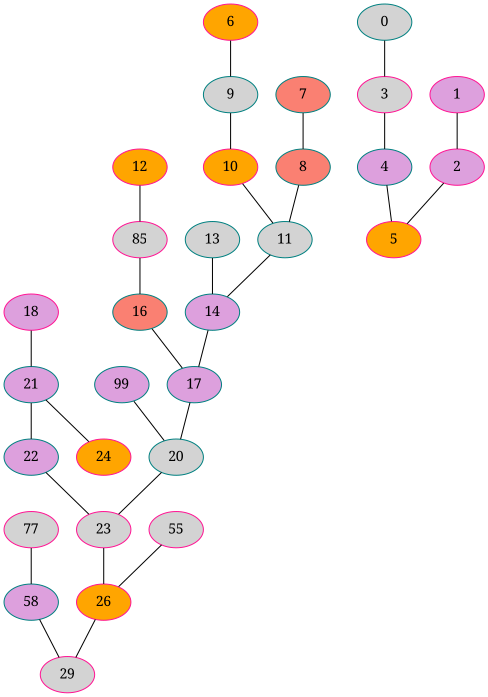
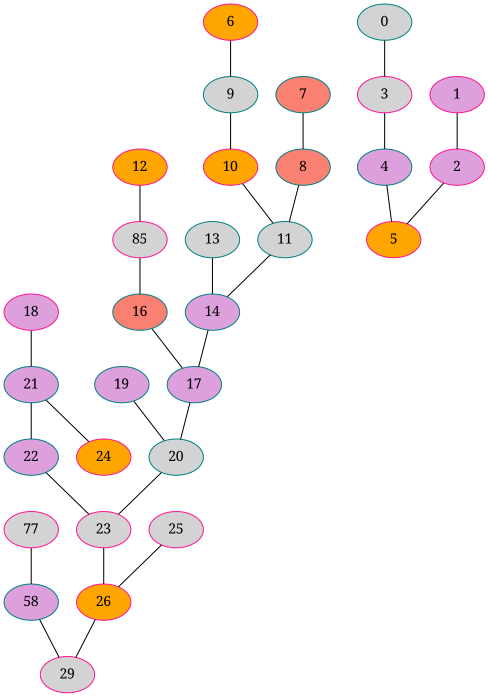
(122, 385) -> (122, 385)
(176, 530) -> (176, 530)
